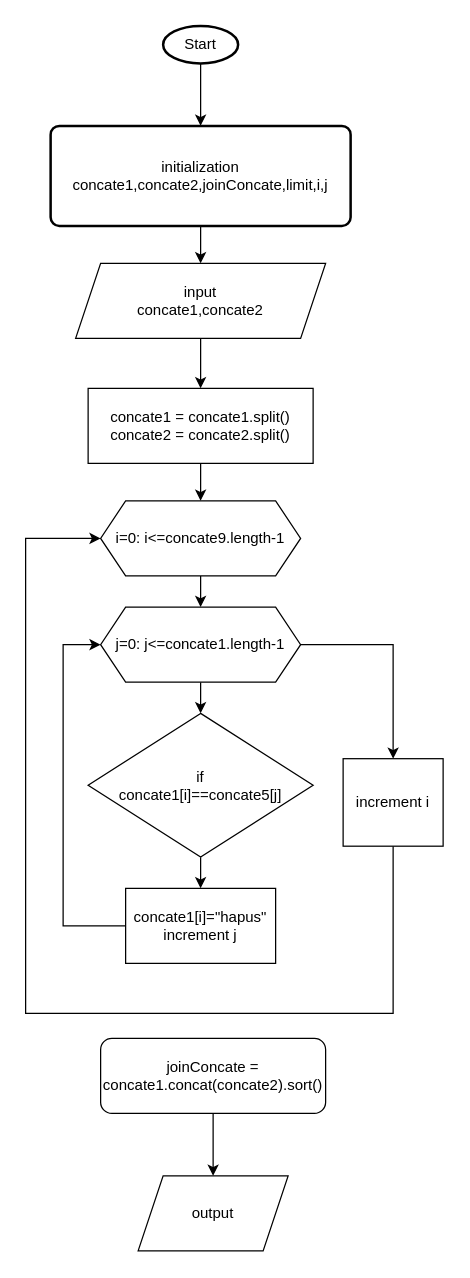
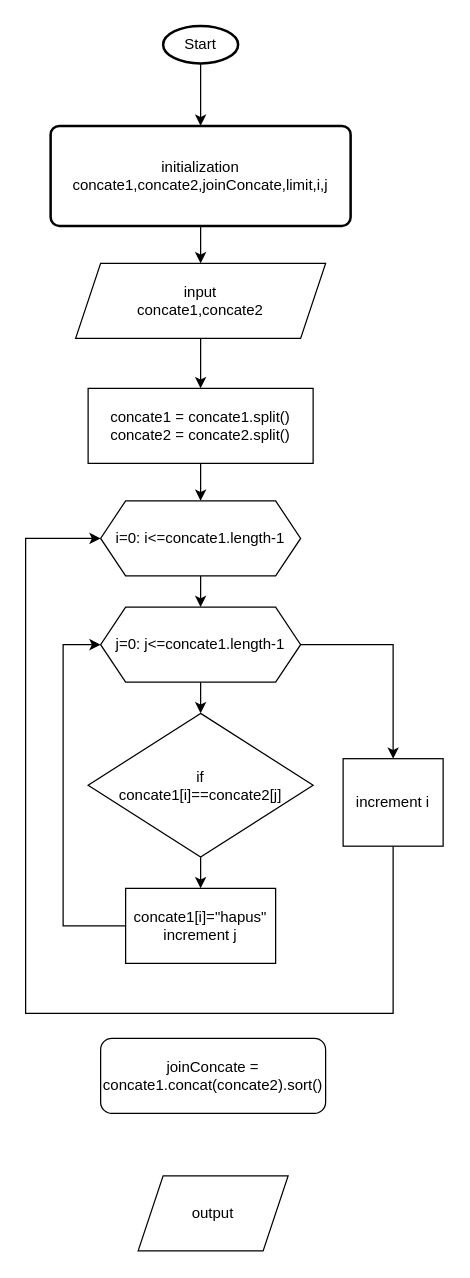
(201, 538) -> (201, 538)
(201, 786) -> (201, 786)
(213, 1140) -> none
